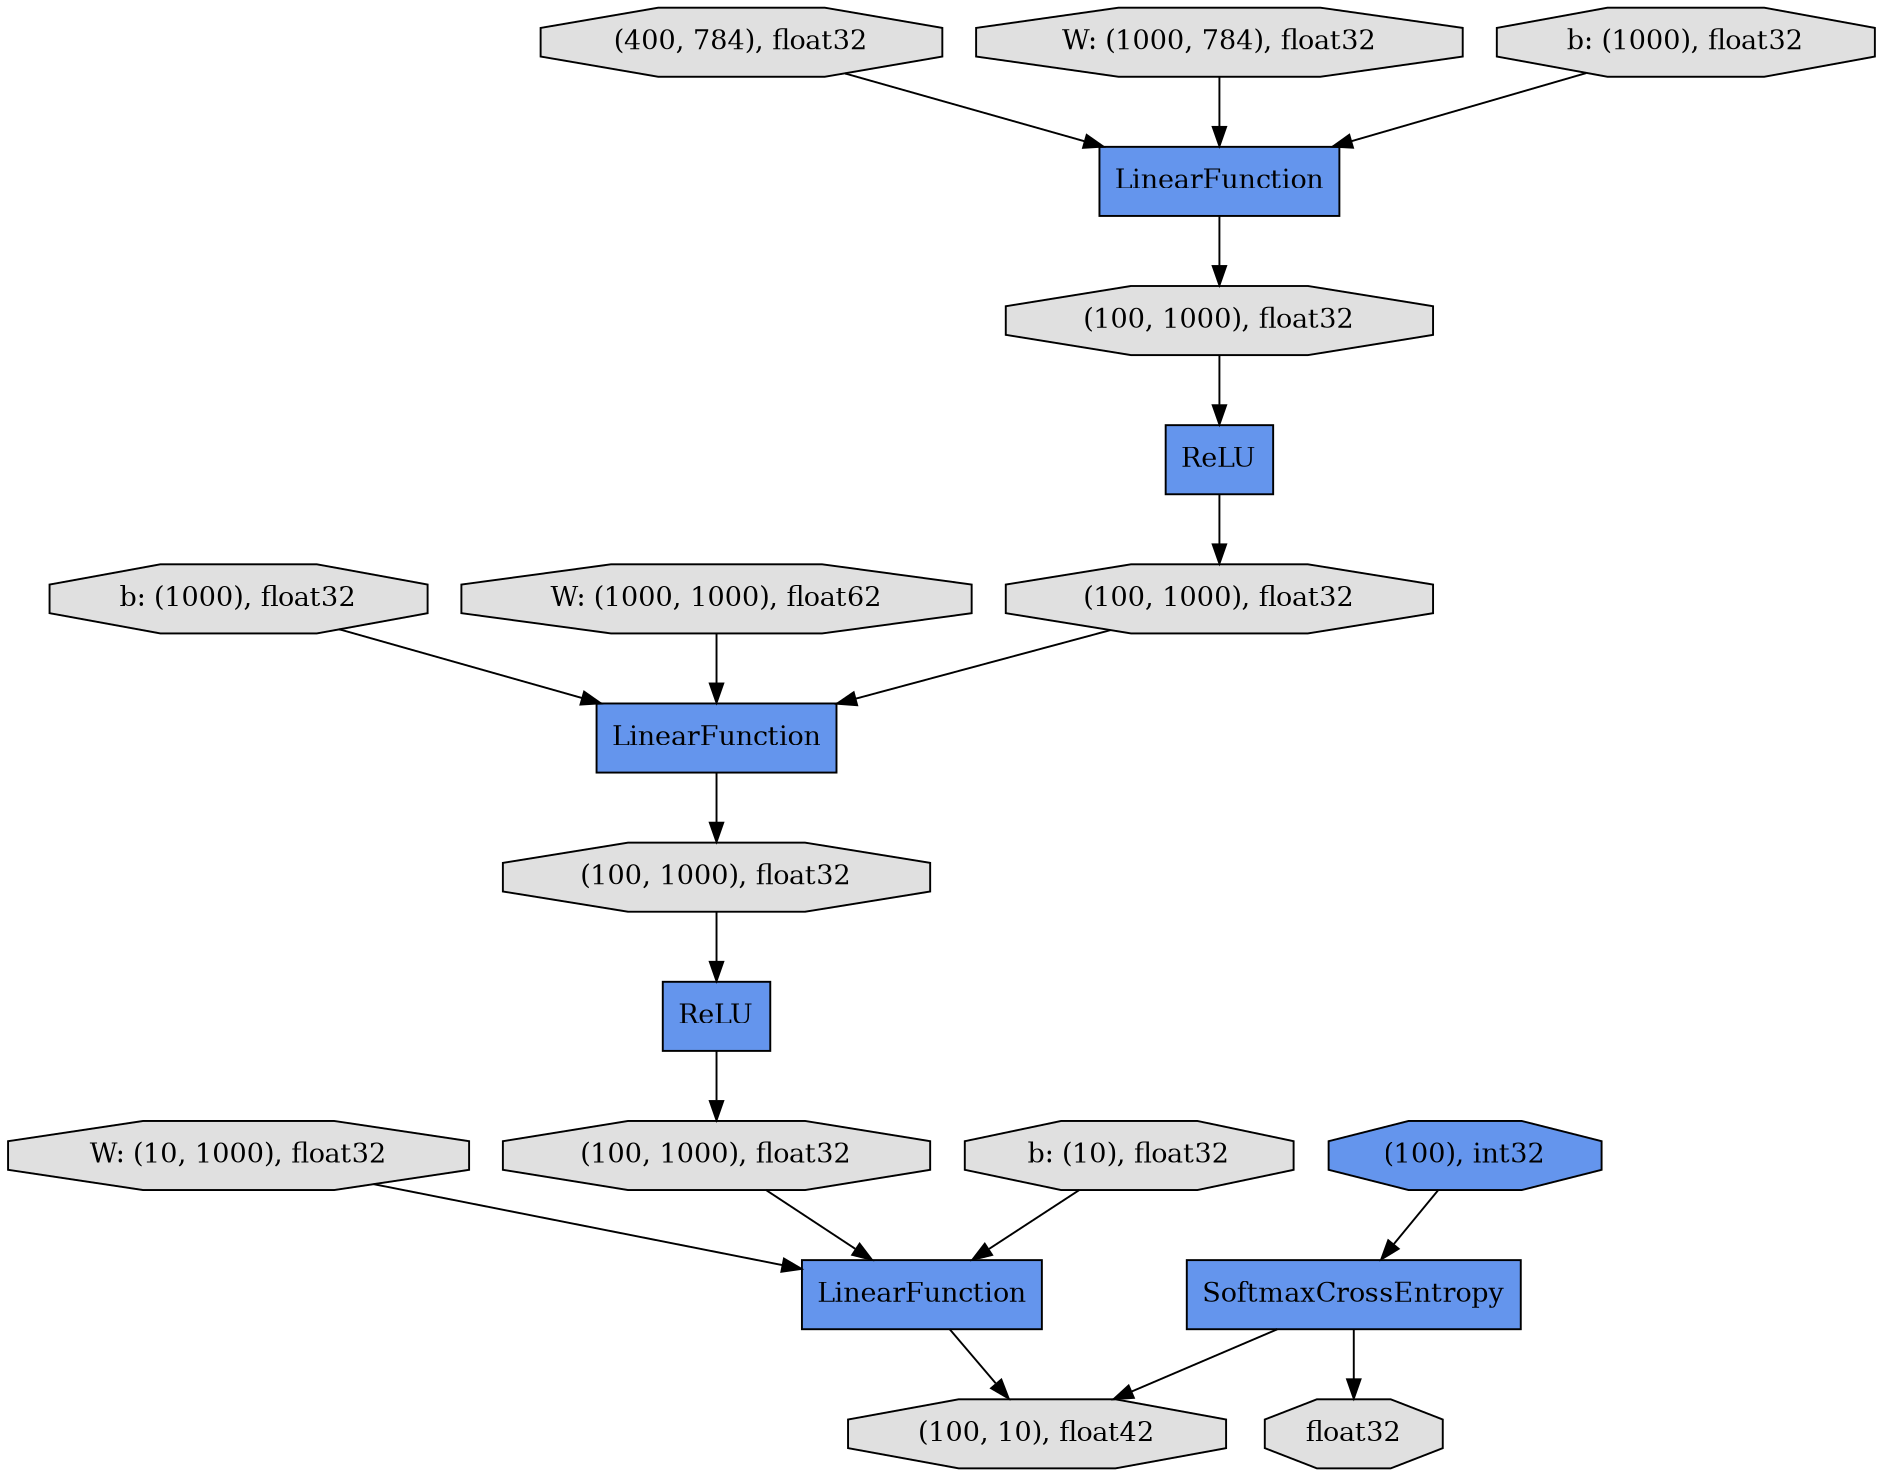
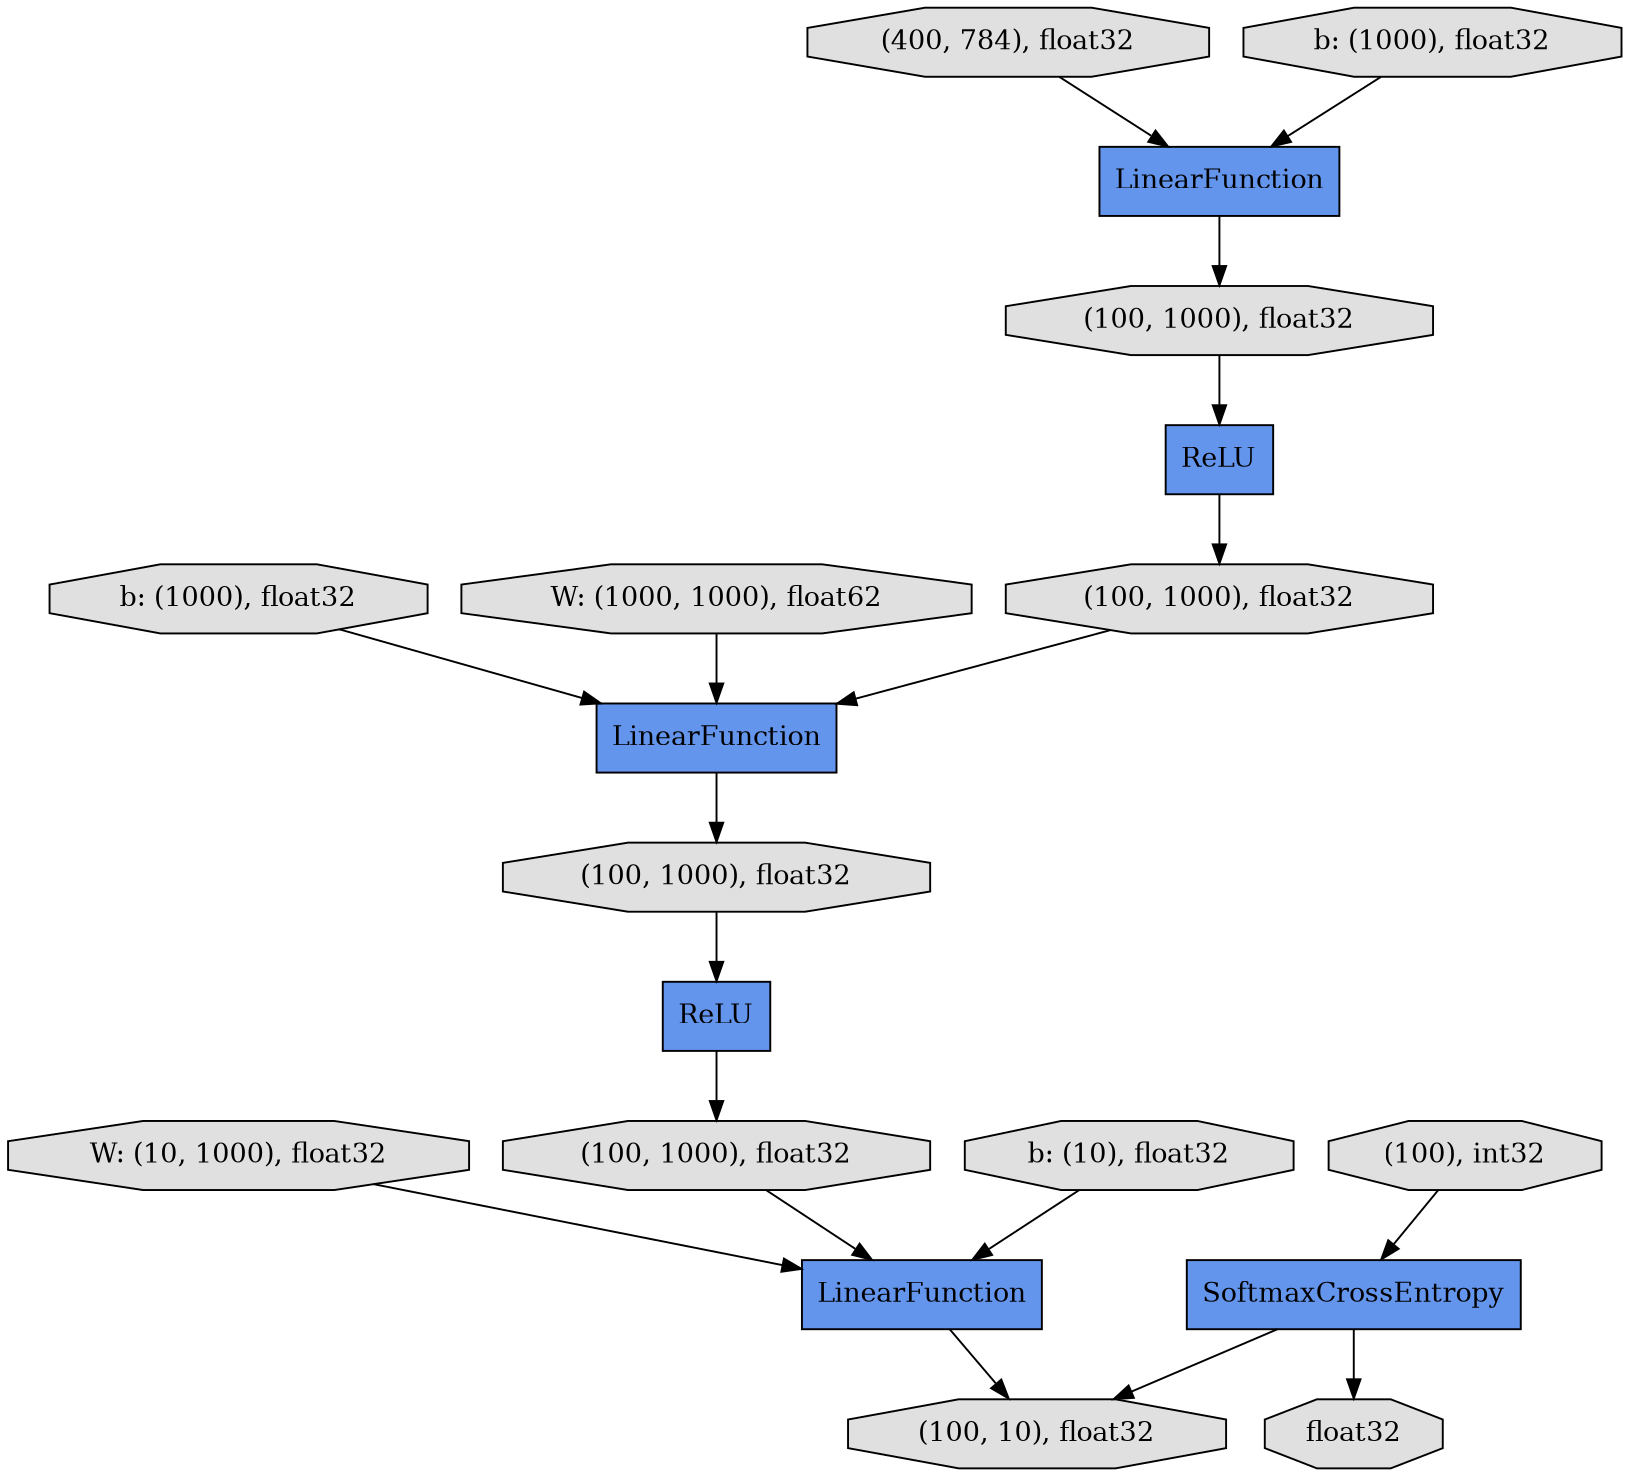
(1219, 42) -> none
(1465, 1156) -> (1465, 1156)
(1037, 1434) -> (1037, 1434)
